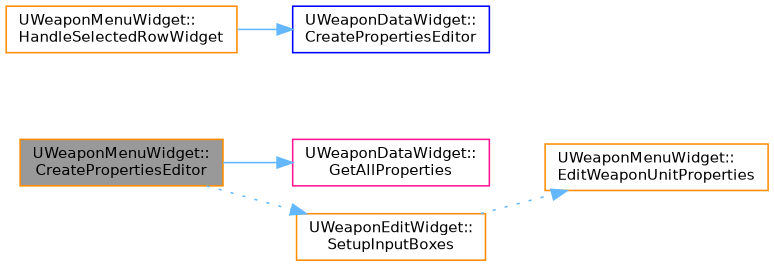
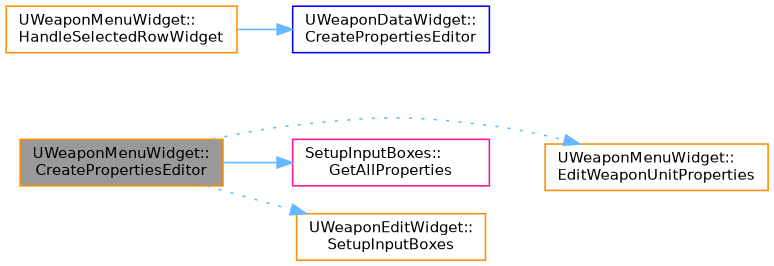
(391, 163) -> (391, 163)
(516, 204) -> (388, 118)
